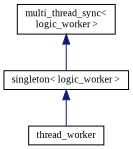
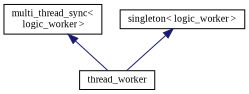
(66, 57) -> (92, 56)
